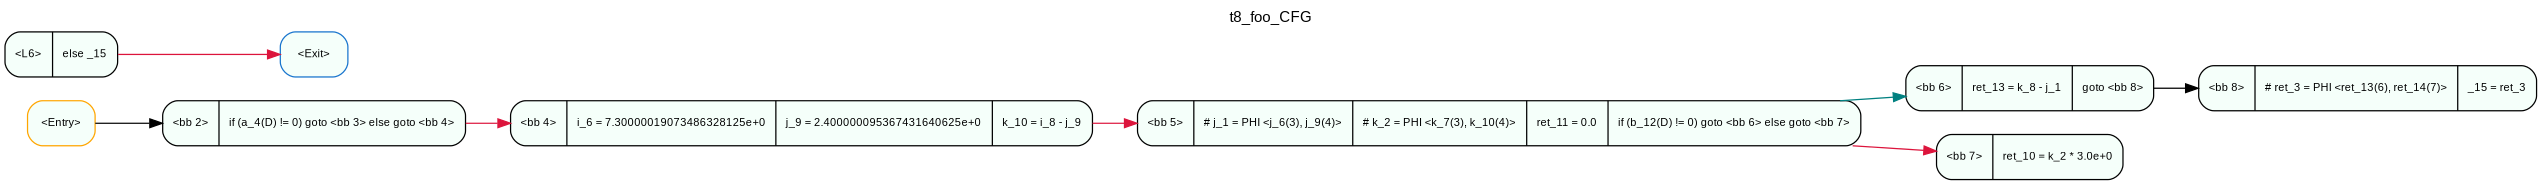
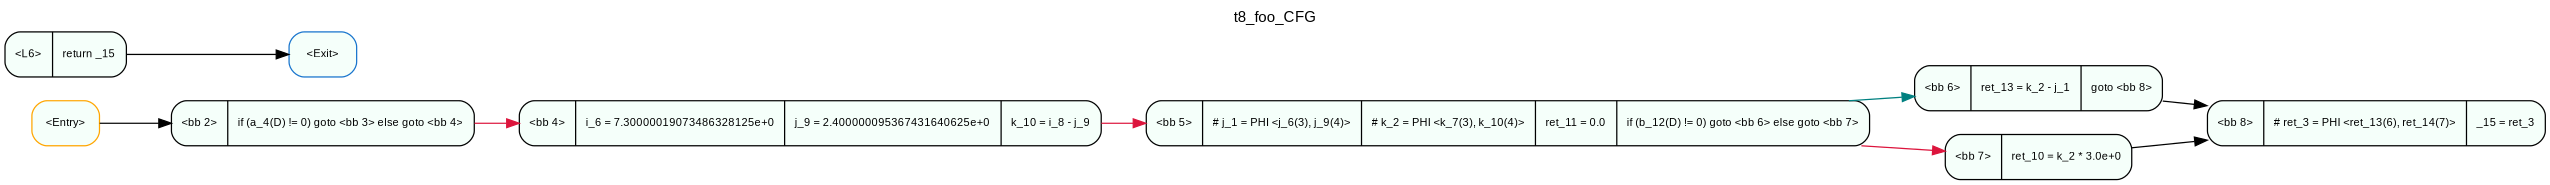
(85, 54) -> (89, 54)
(193, 54) -> (201, 54)
(2017, 88) -> (2026, 88)
none -> (2163, 145)
